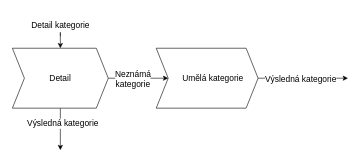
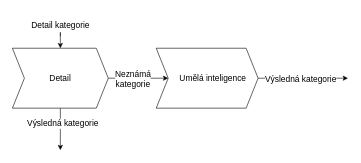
(207, 78) -> (207, 78)
